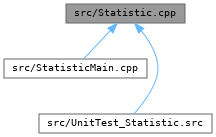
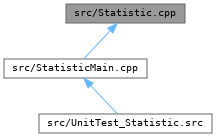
(157, 74) -> (104, 100)
